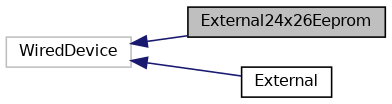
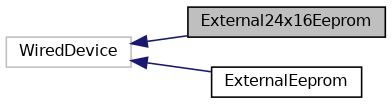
(287, 22) -> (287, 22)
(287, 82) -> (287, 82)
